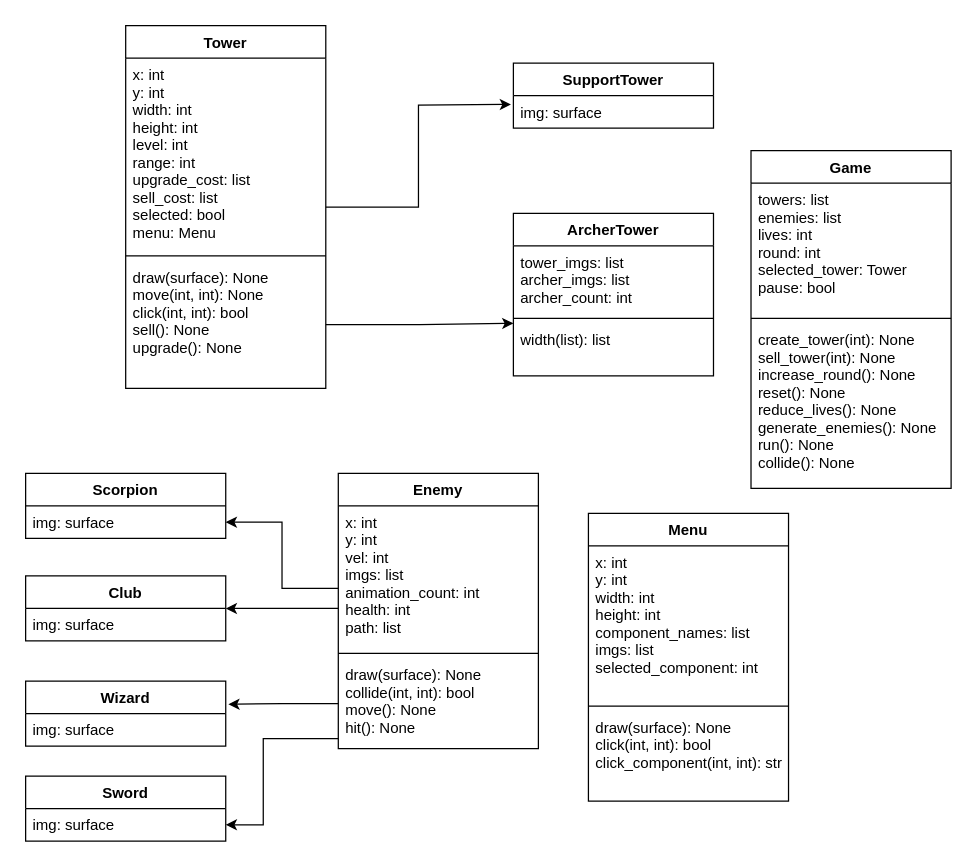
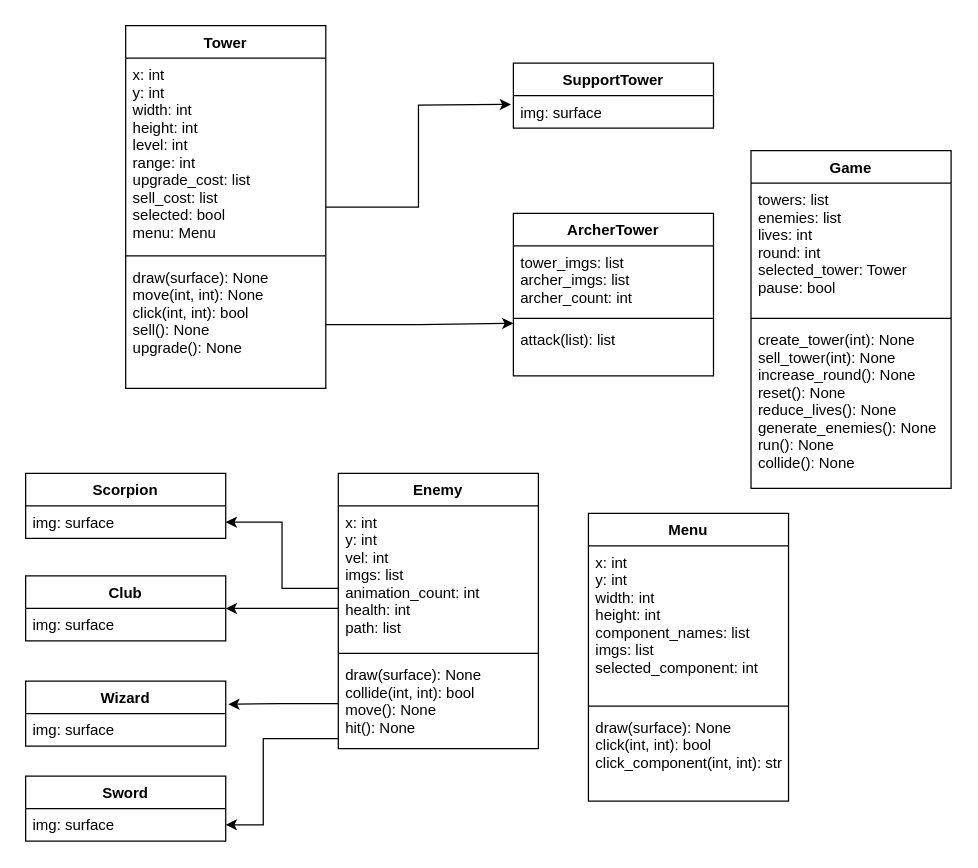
(578, 340) -> (584, 340)
